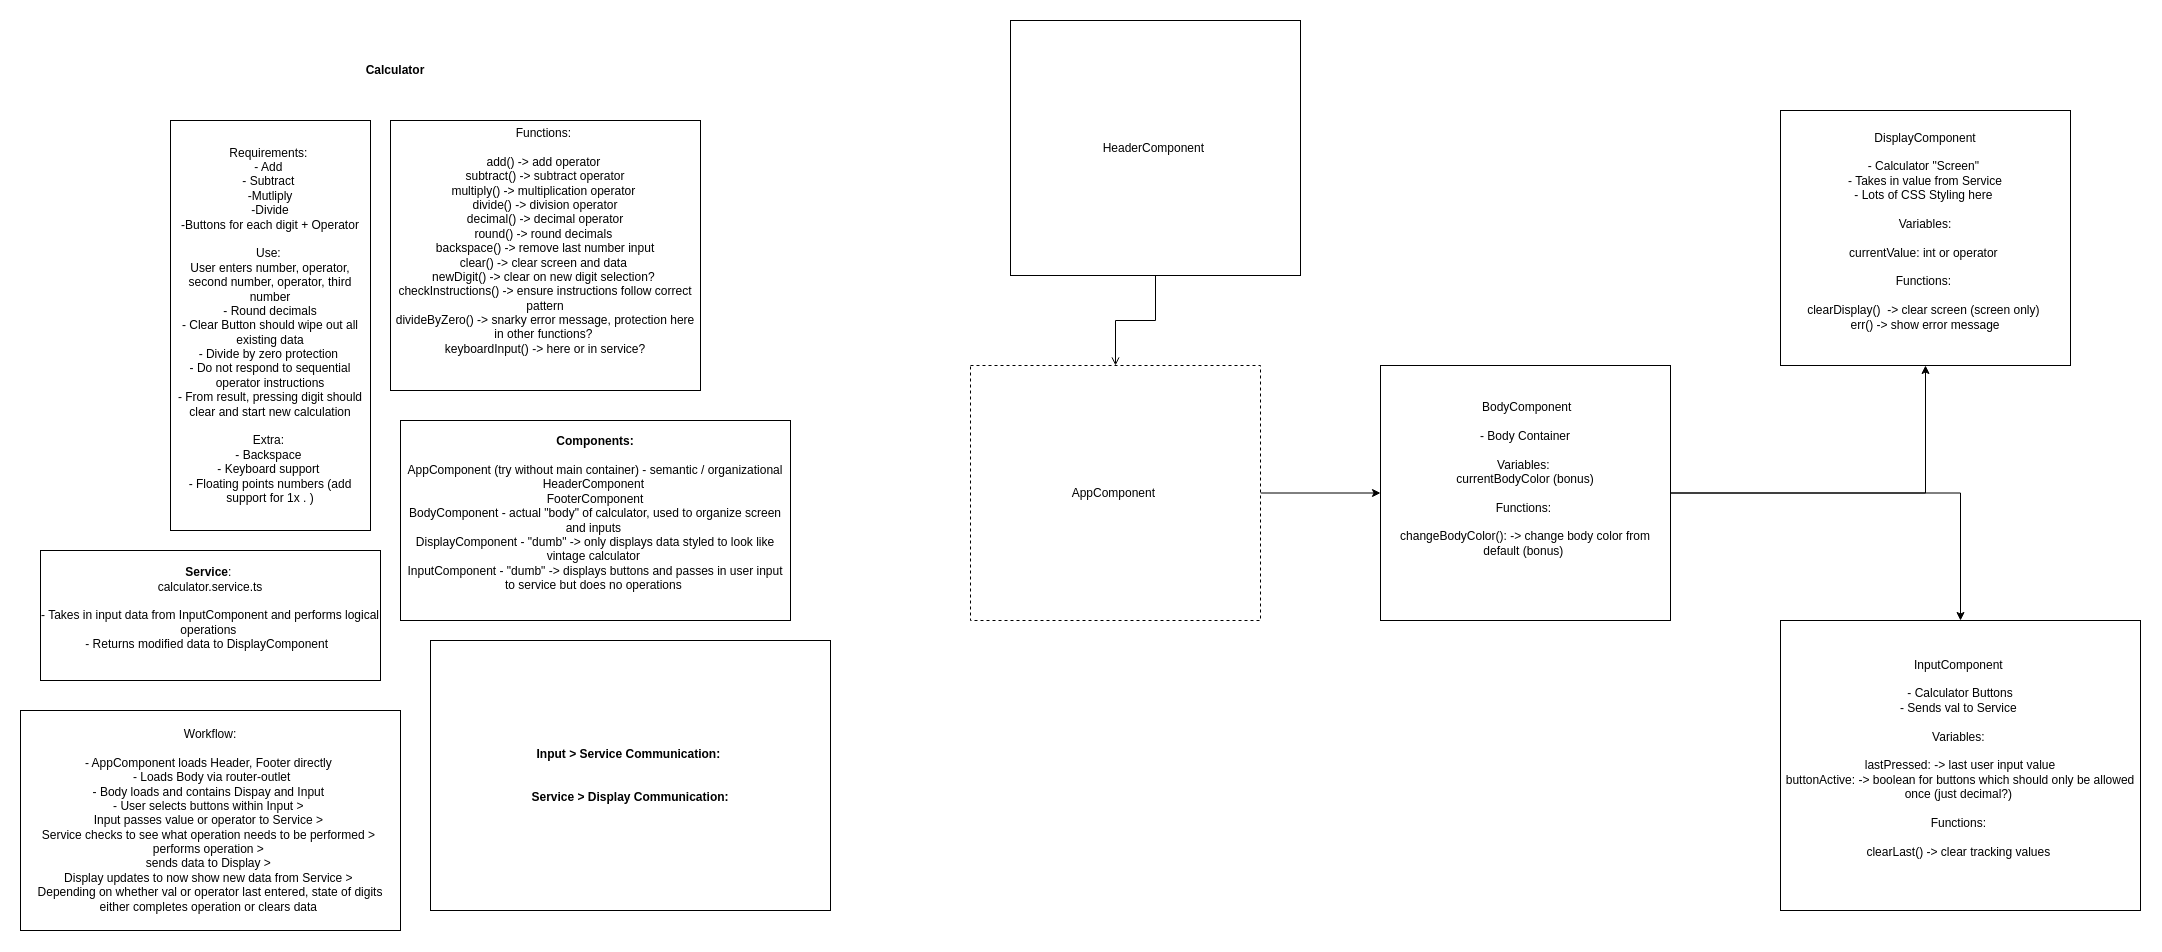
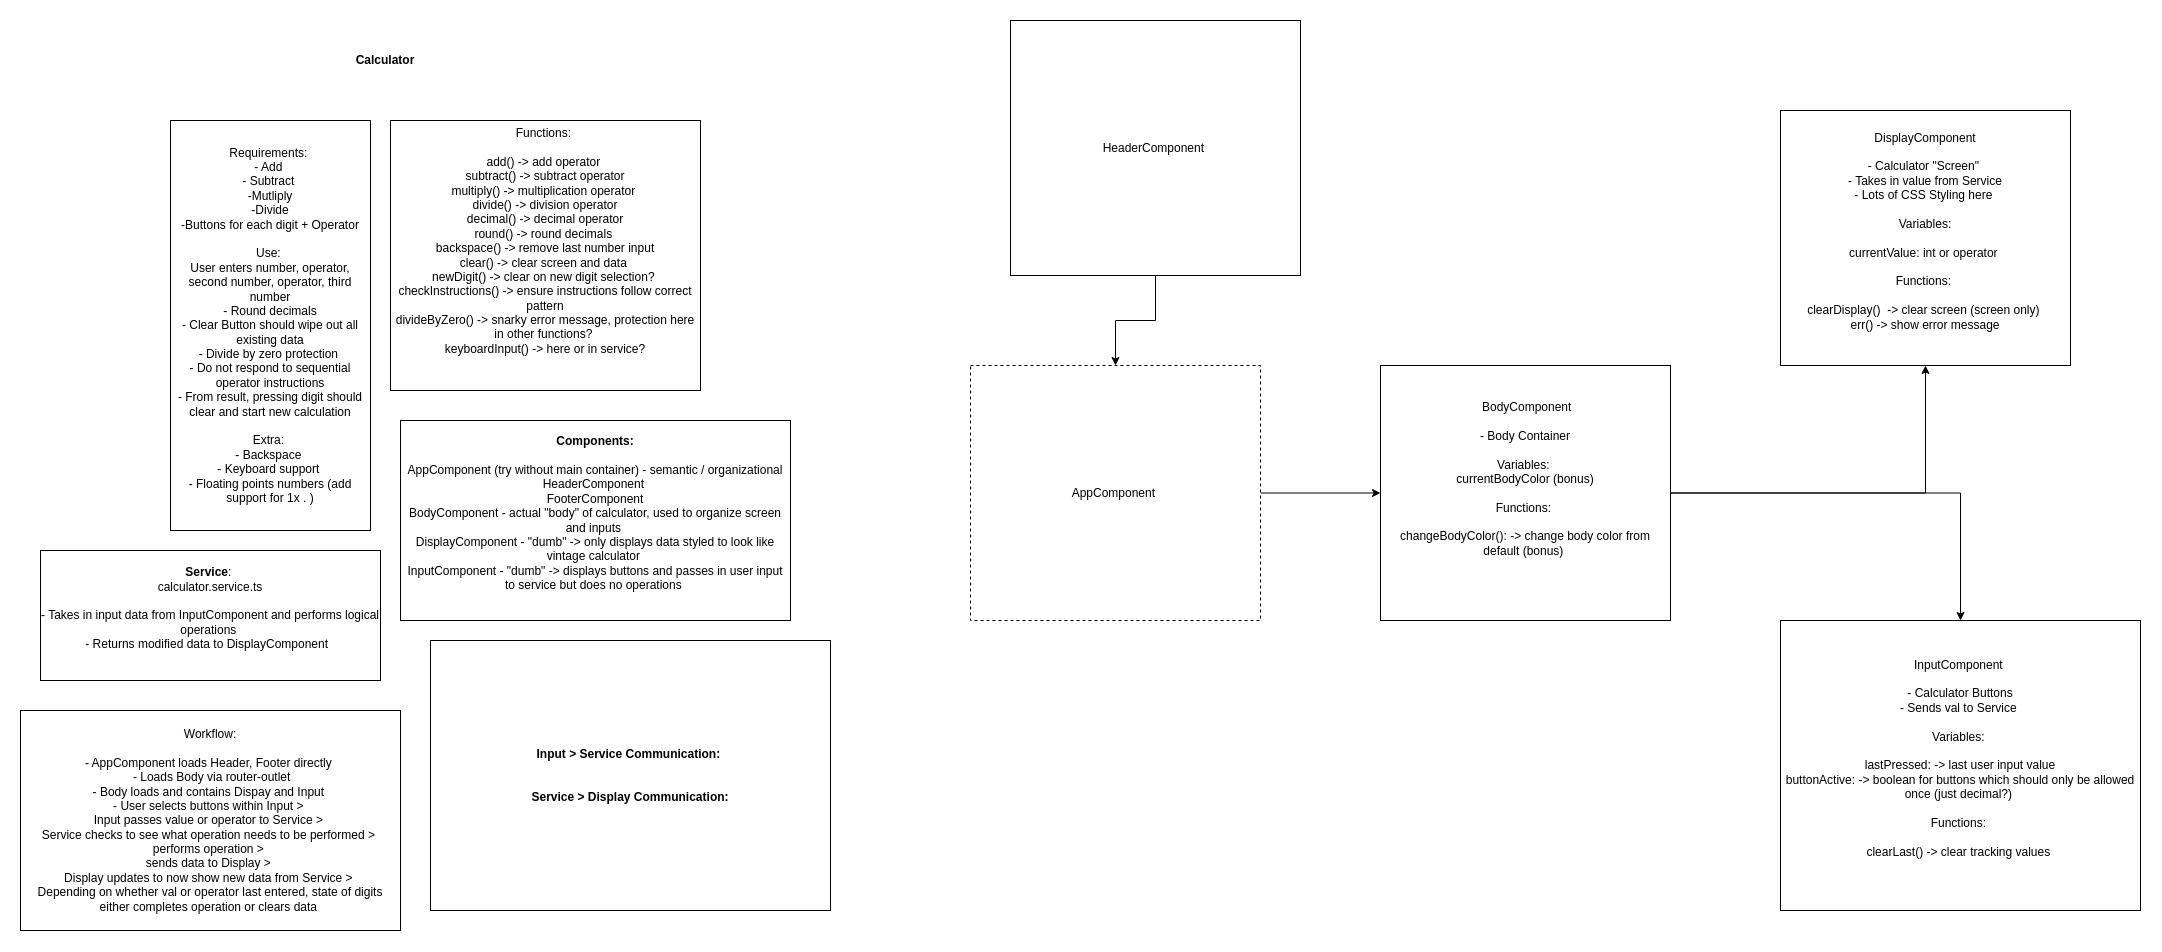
(396, 71) -> (386, 61)
(1116, 358) -> (1116, 357)
